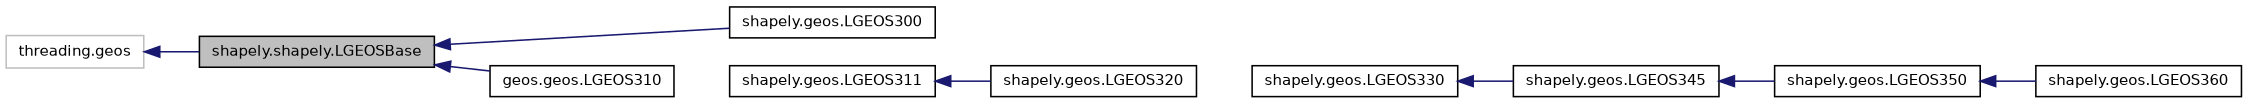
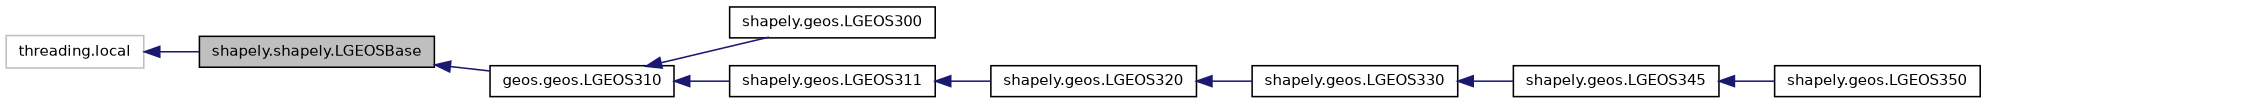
(590, 36) -> (715, 50)
(75, 52) -> (75, 52)
none -> (710, 81)
none -> (1232, 81)
(2139, 81) -> none
